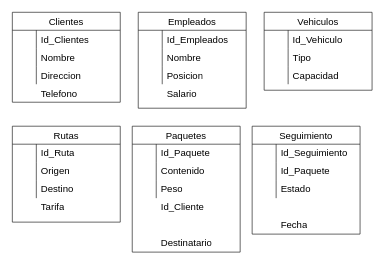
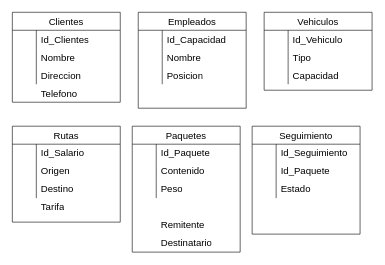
(198, 39) -> (198, 39)
(204, 93) -> none
(60, 153) -> (65, 153)
(198, 207) -> none
none -> (198, 225)
(318, 225) -> none
